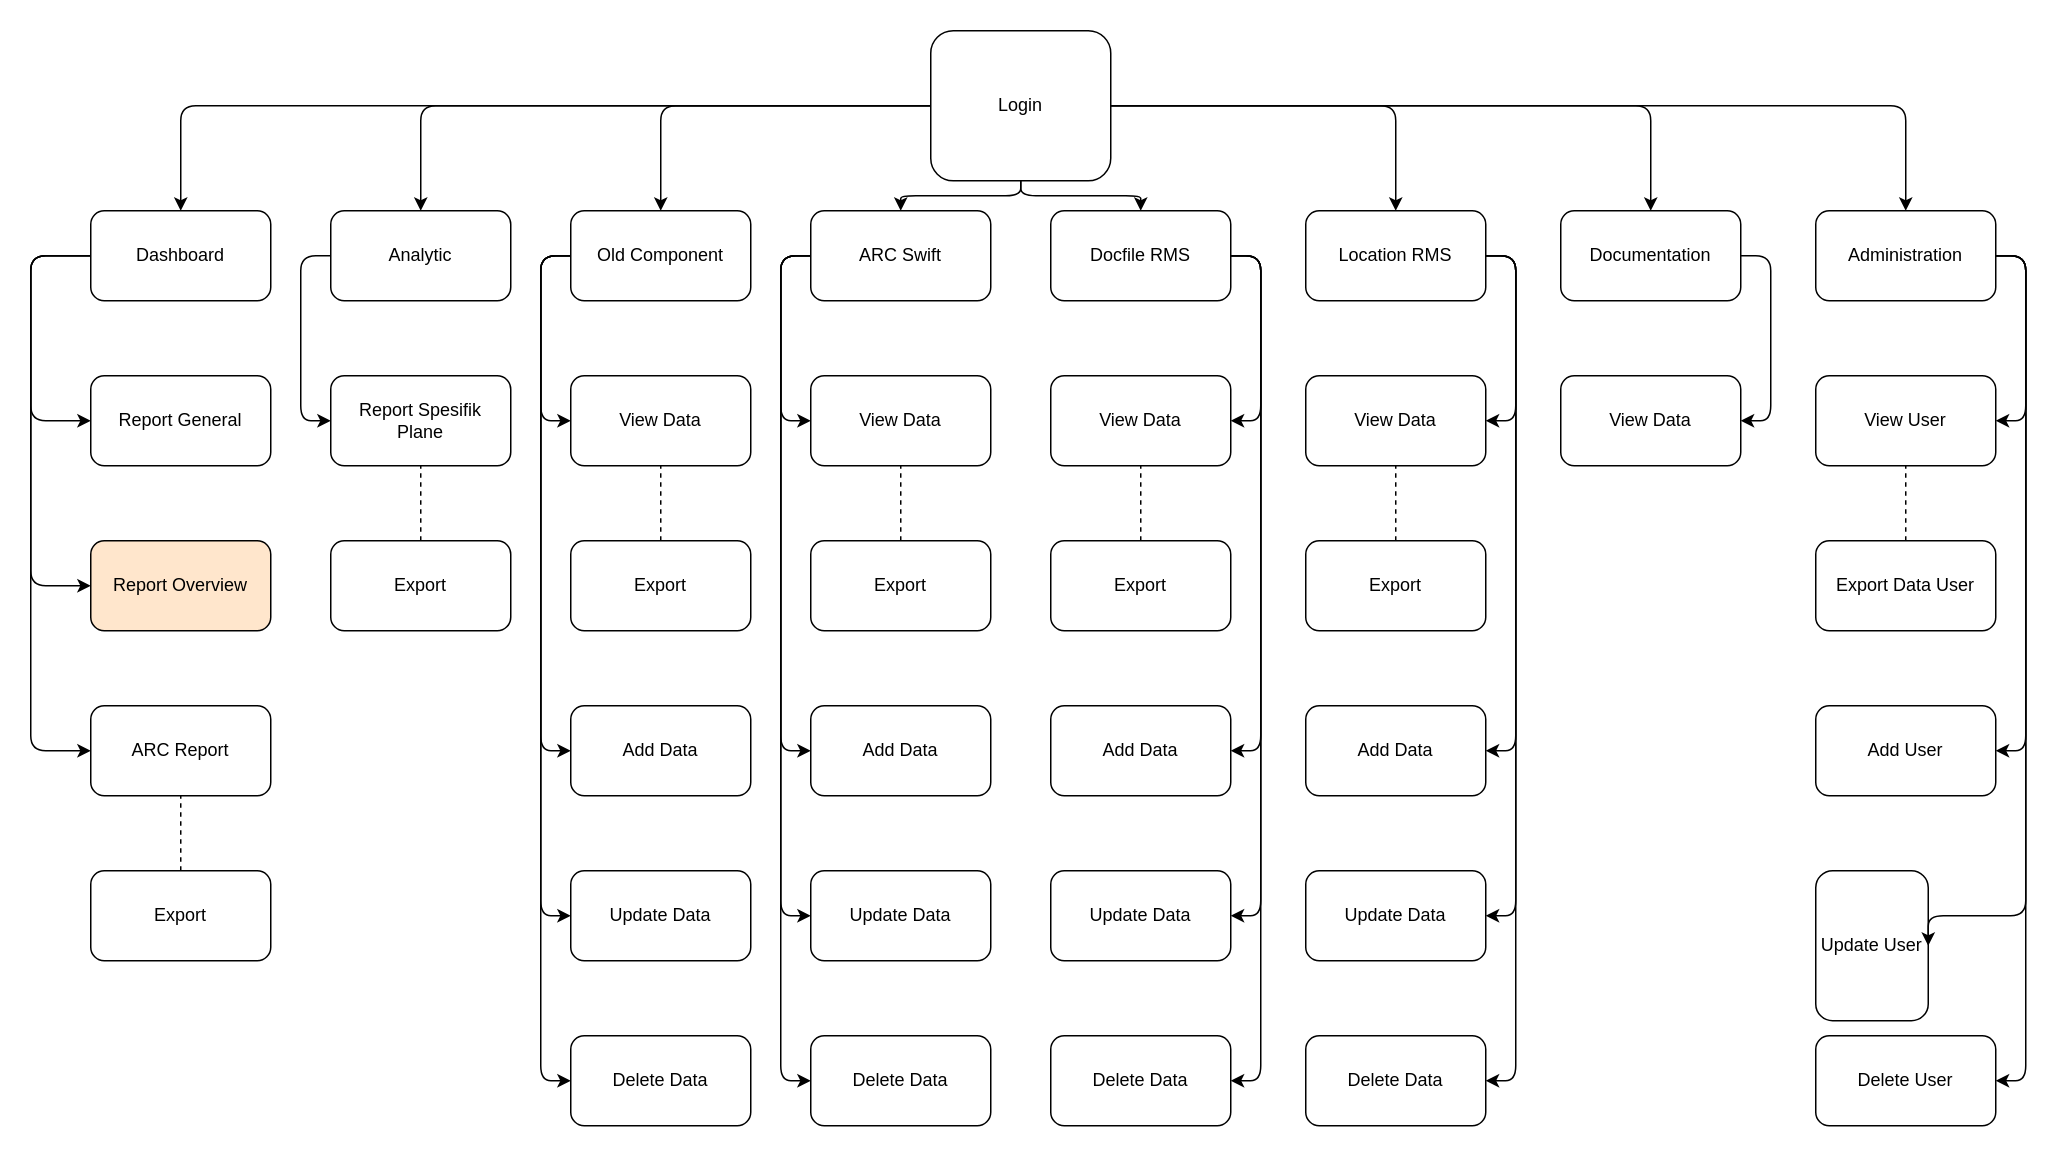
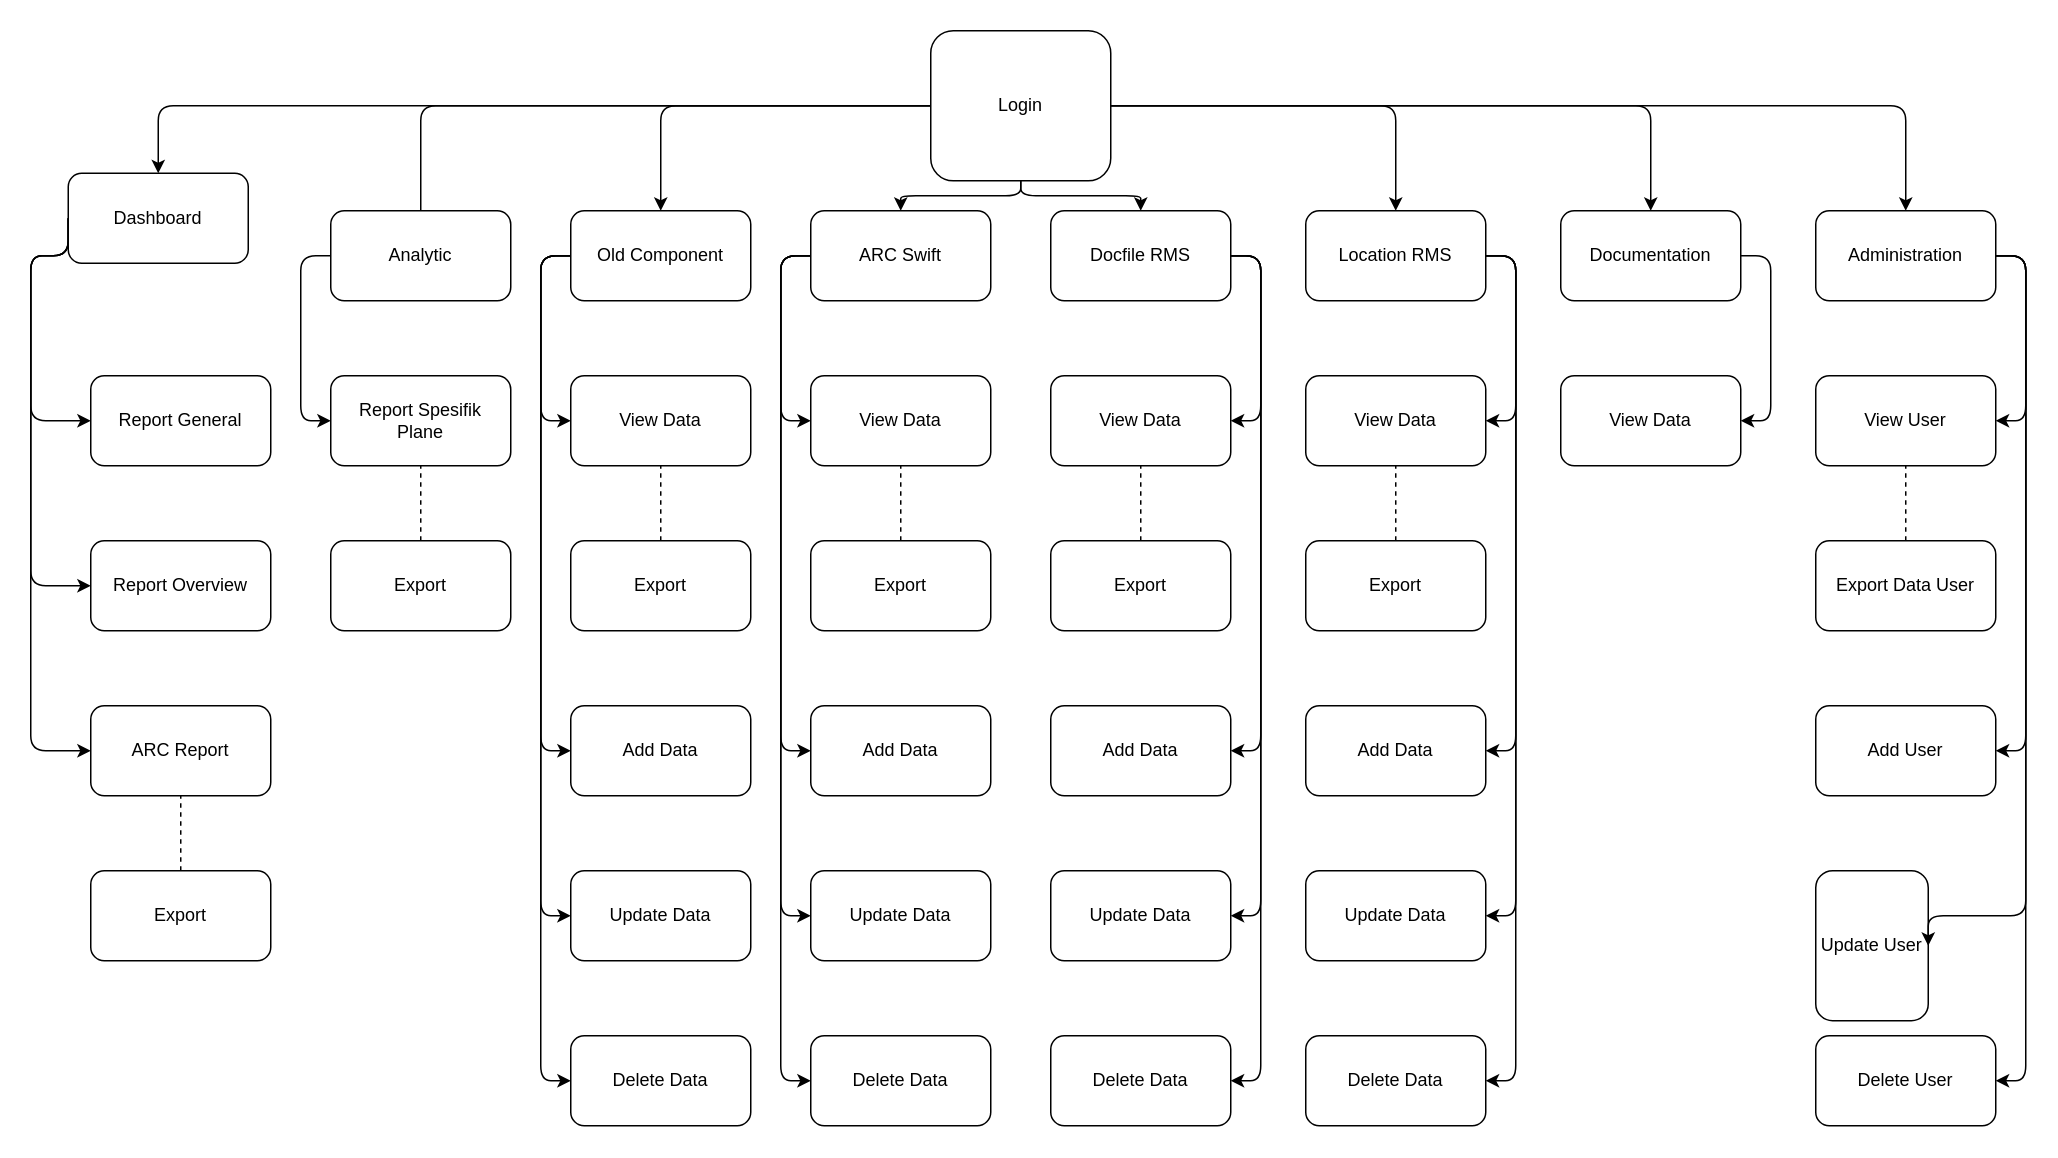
(421, 199) -> (421, 203)
(181, 256) -> (158, 218)
(181, 586) -> (181, 586)
